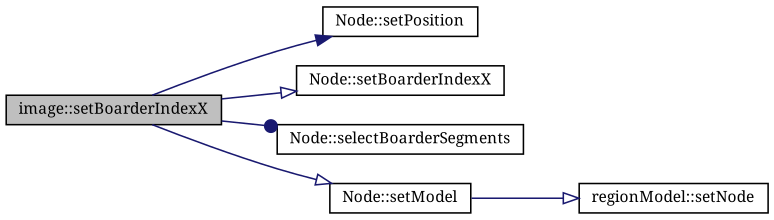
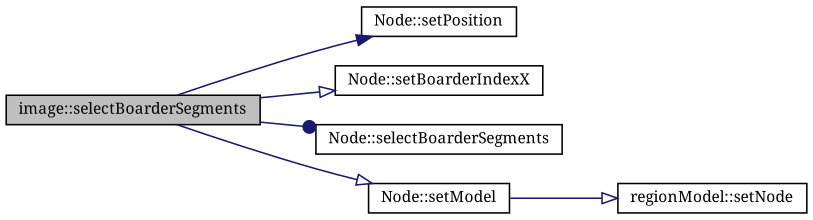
(114, 110) -> (133, 110)
